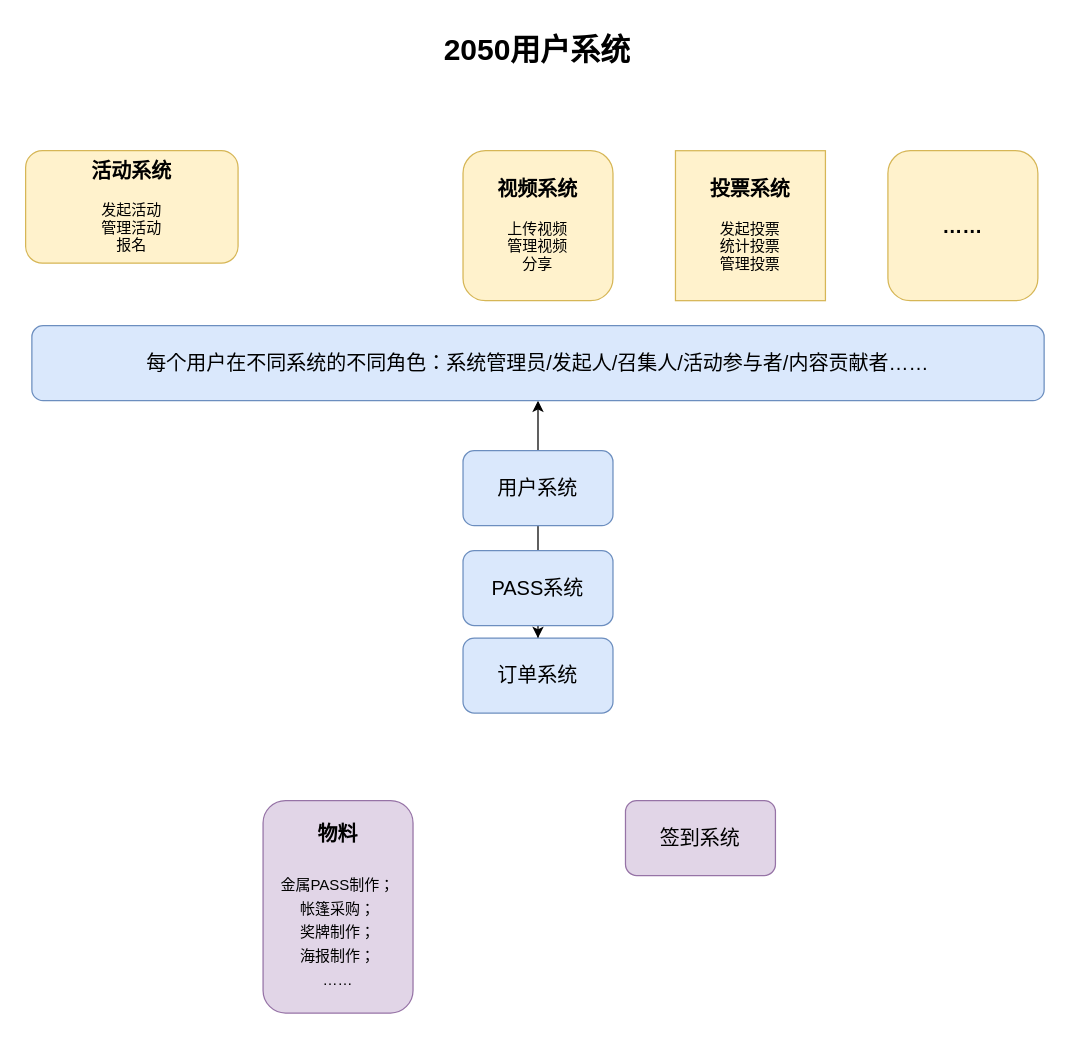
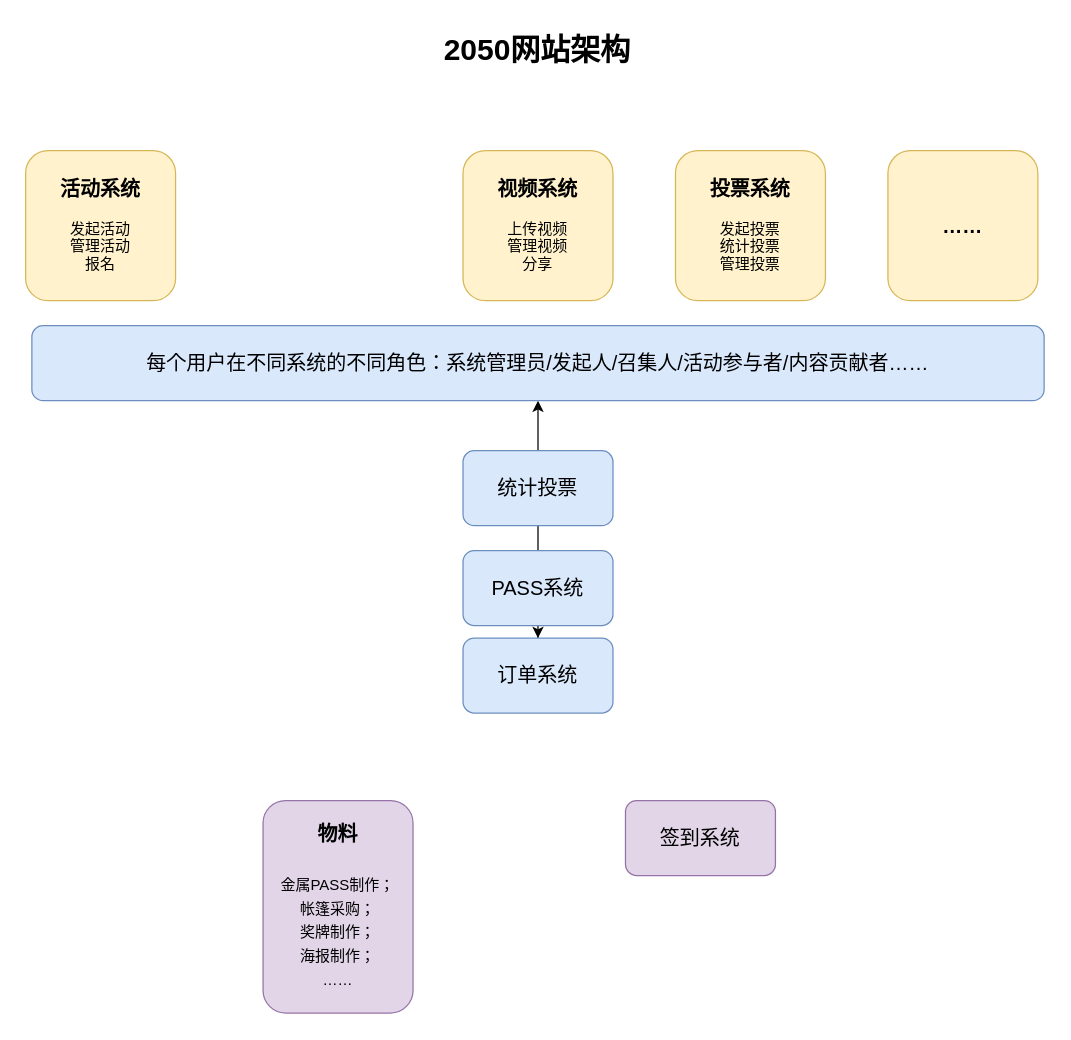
(491, 22) -> (491, 22)
(132, 207) -> (101, 226)
(751, 226) -> (751, 226)
(538, 488) -> (538, 488)
